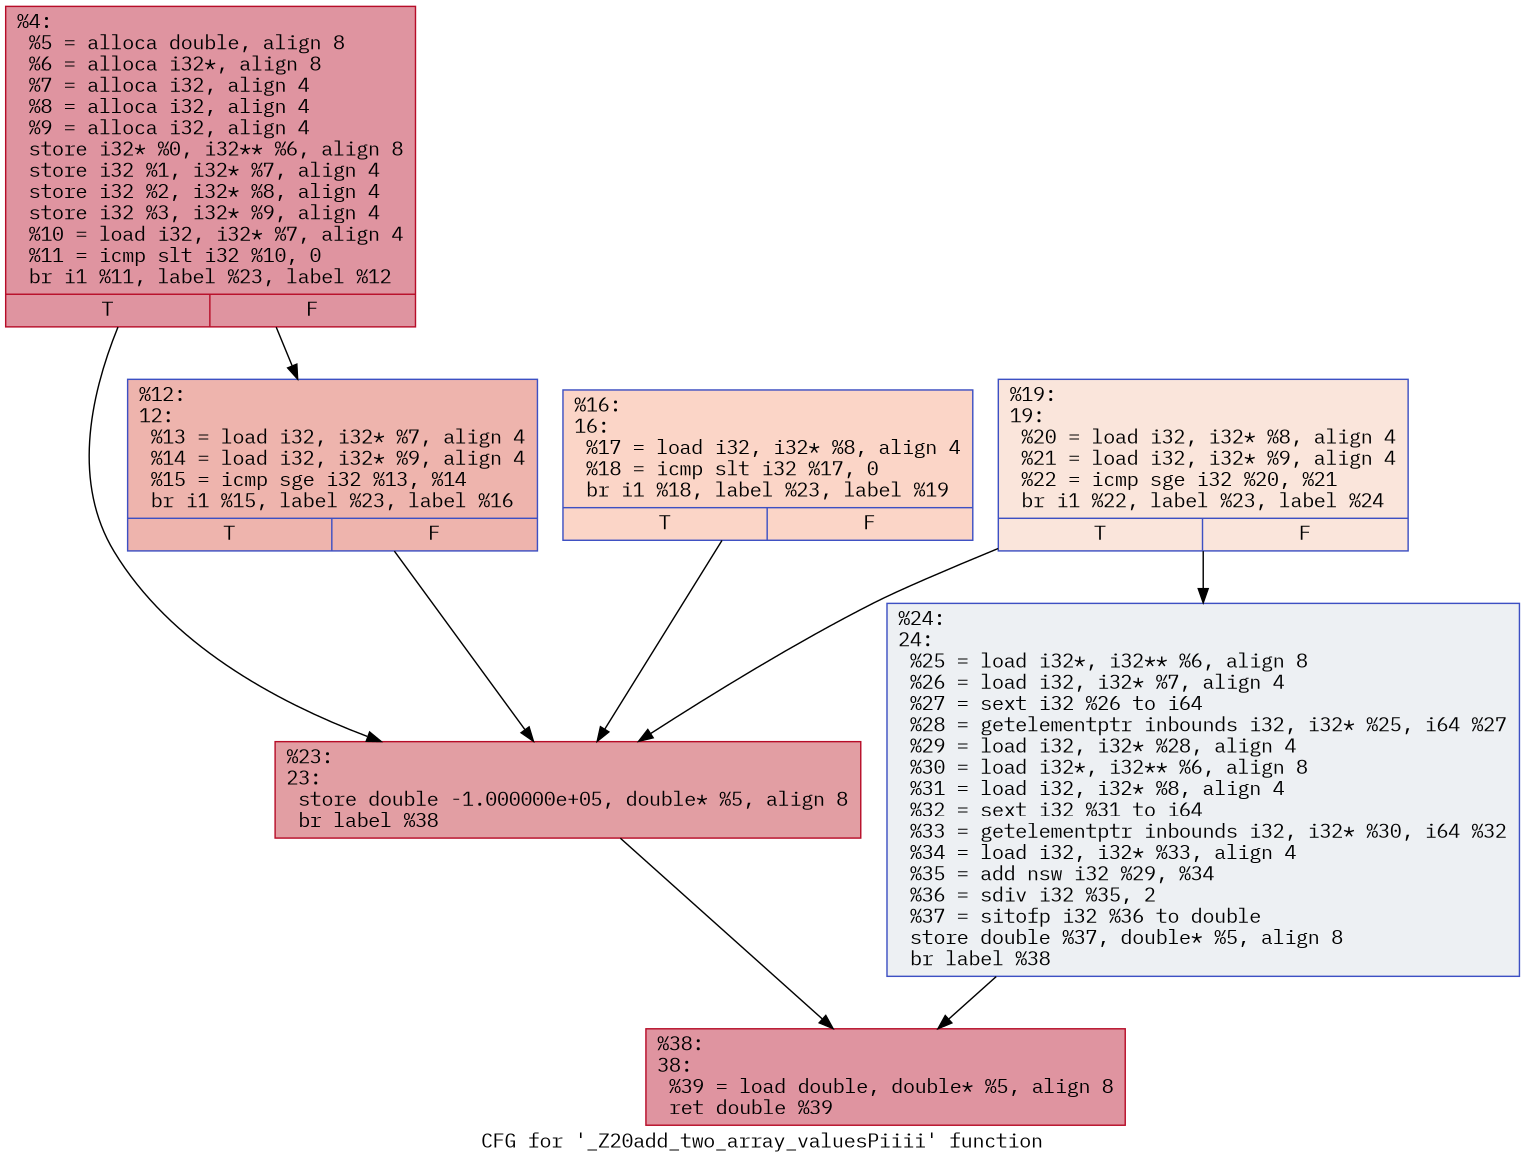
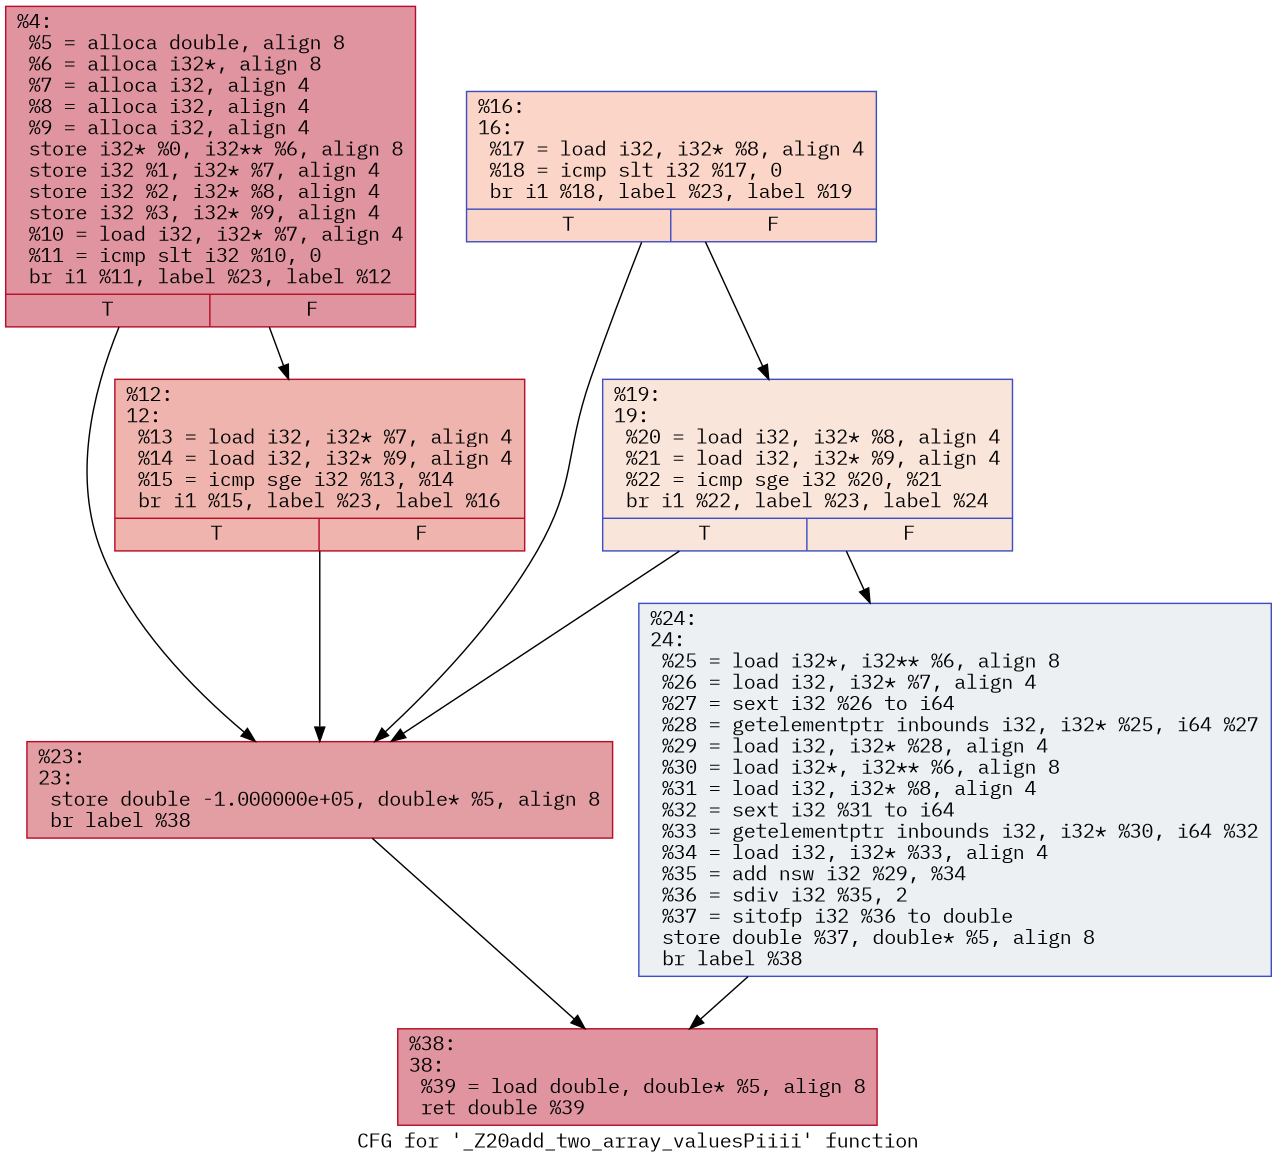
none -> (734, 304)
(333, 465) -> (320, 465)
